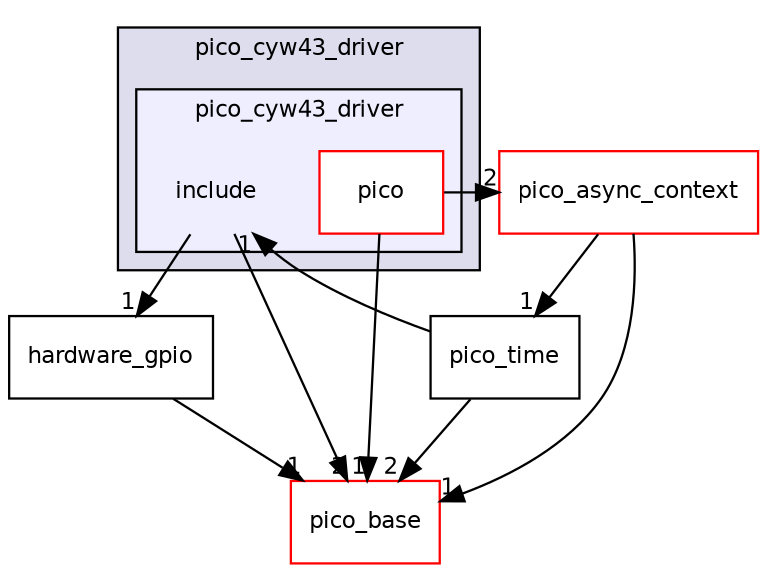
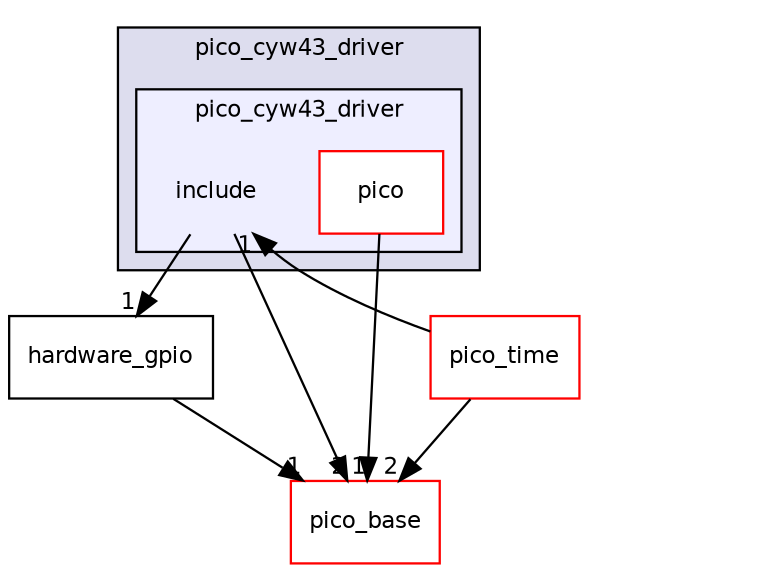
(629, 192) -> none
(505, 357) -> (505, 357)
